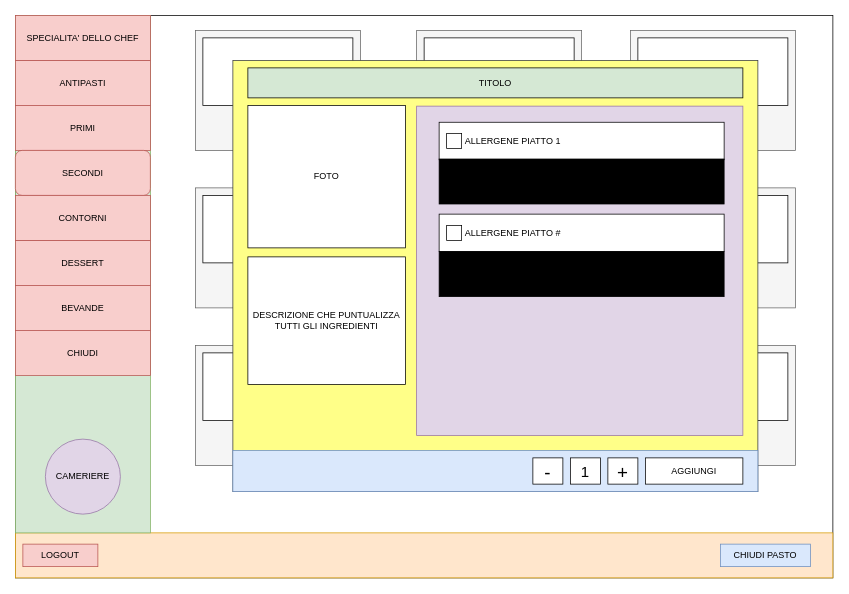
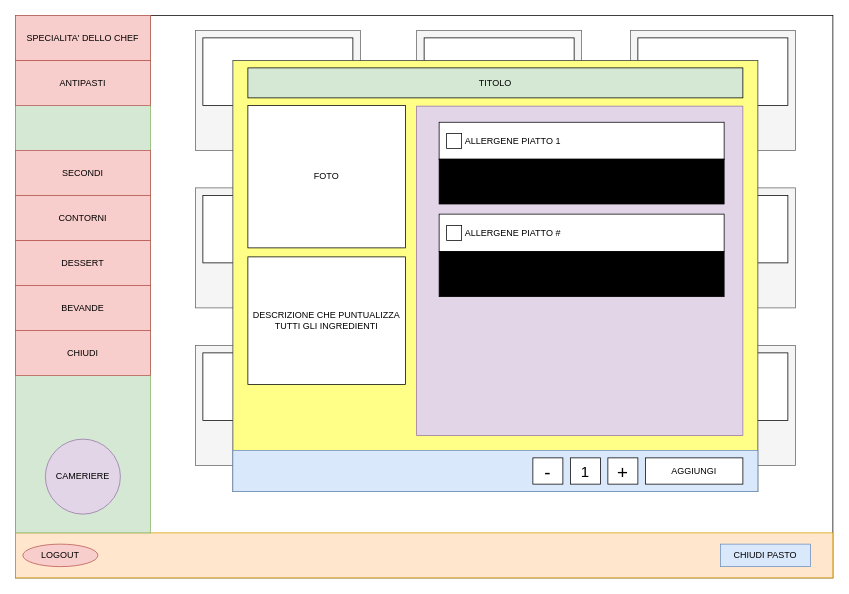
(83, 128) -> none
(83, 173) -> (83, 173)
(60, 555) -> (60, 555)
